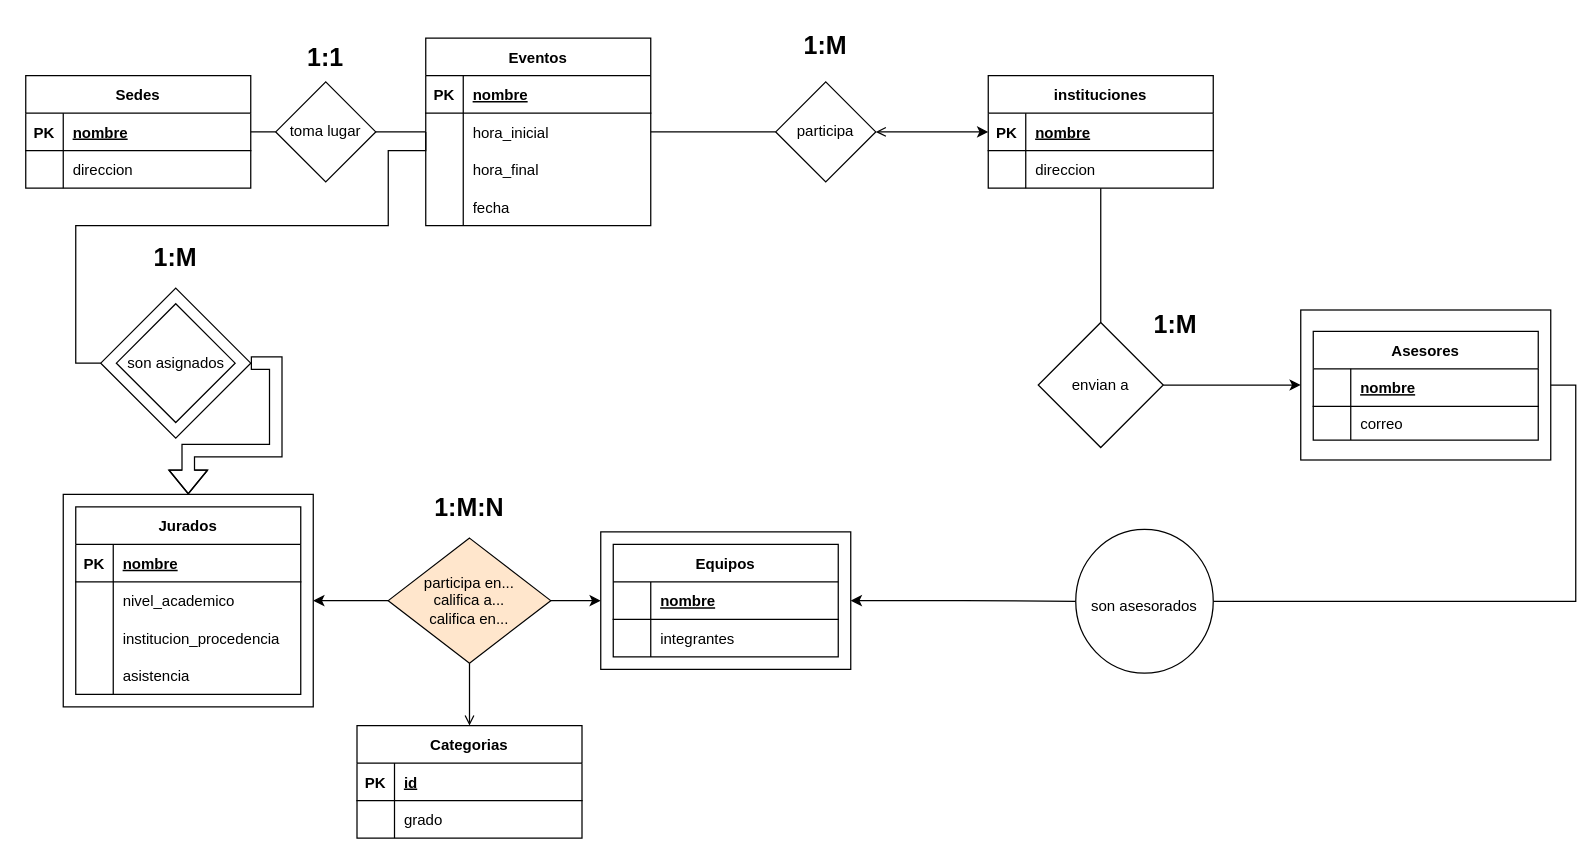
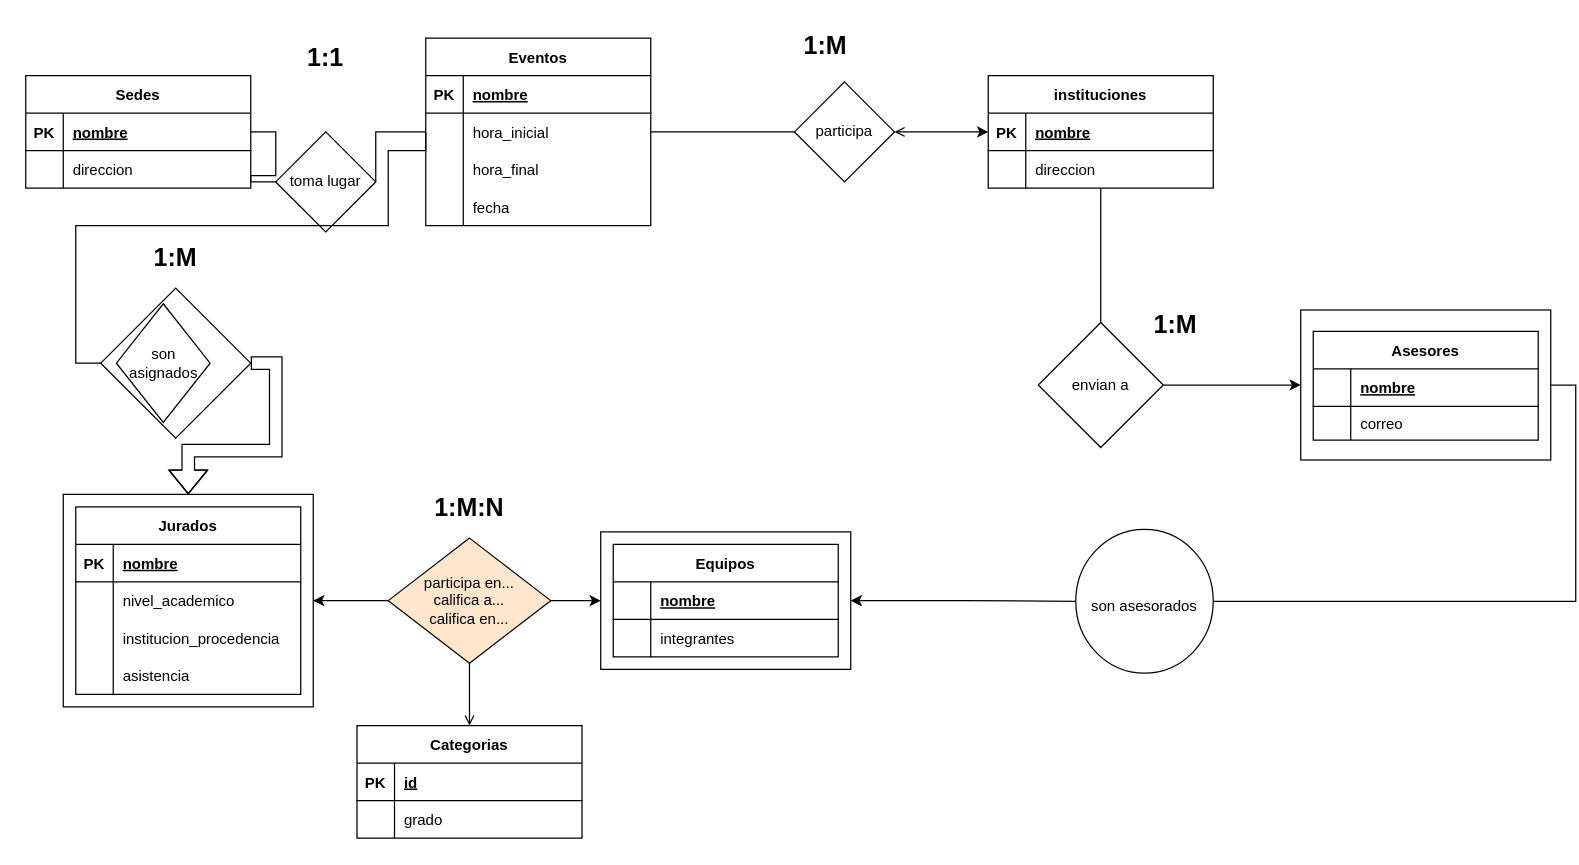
(326, 132) -> (326, 182)
(826, 132) -> (844, 132)
(176, 363) -> (163, 363)
